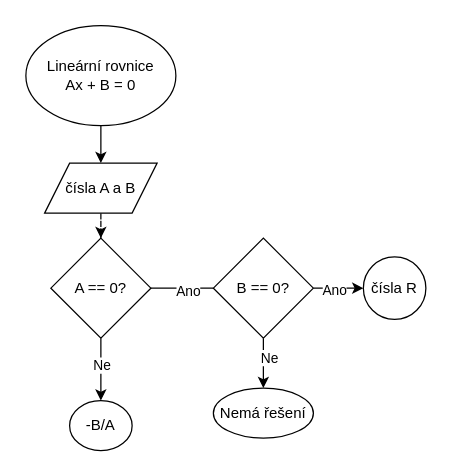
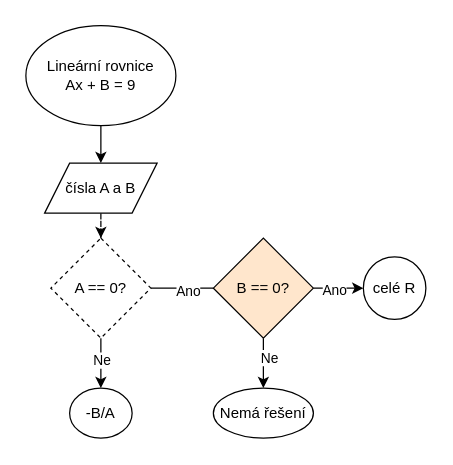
(101, 76) -> (101, 76)
(101, 288) -> (101, 288)
(263, 288) -> (263, 288)
(394, 288) -> (394, 288)
(101, 426) -> (101, 413)
